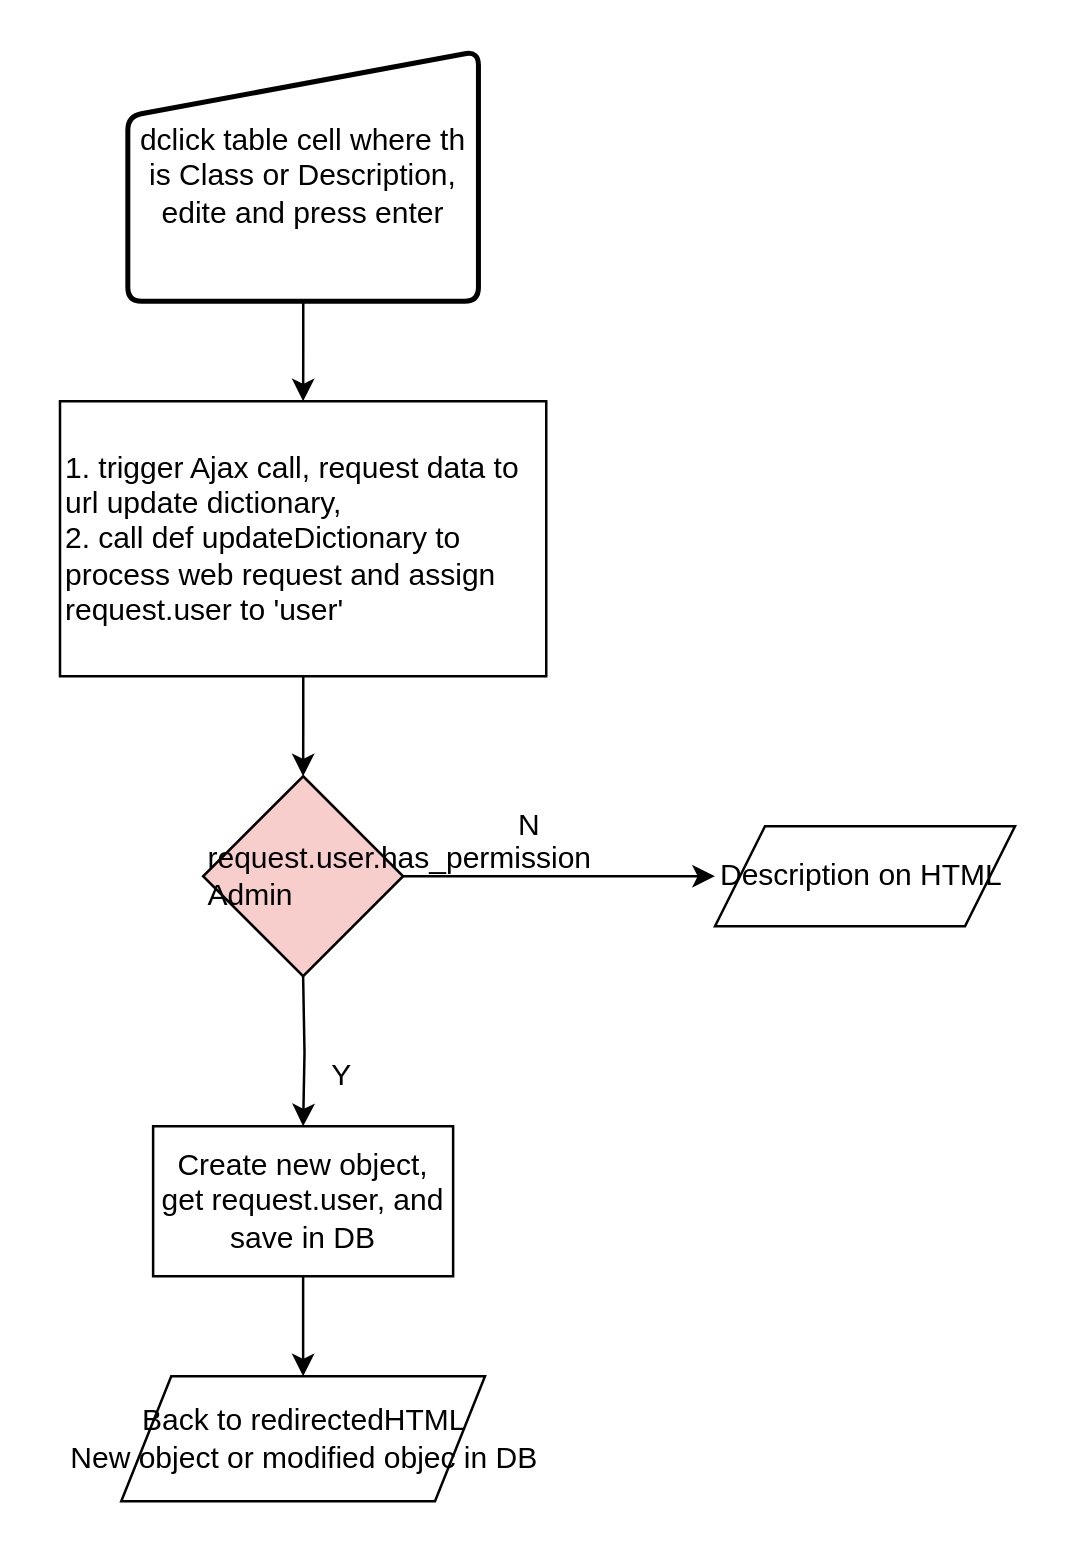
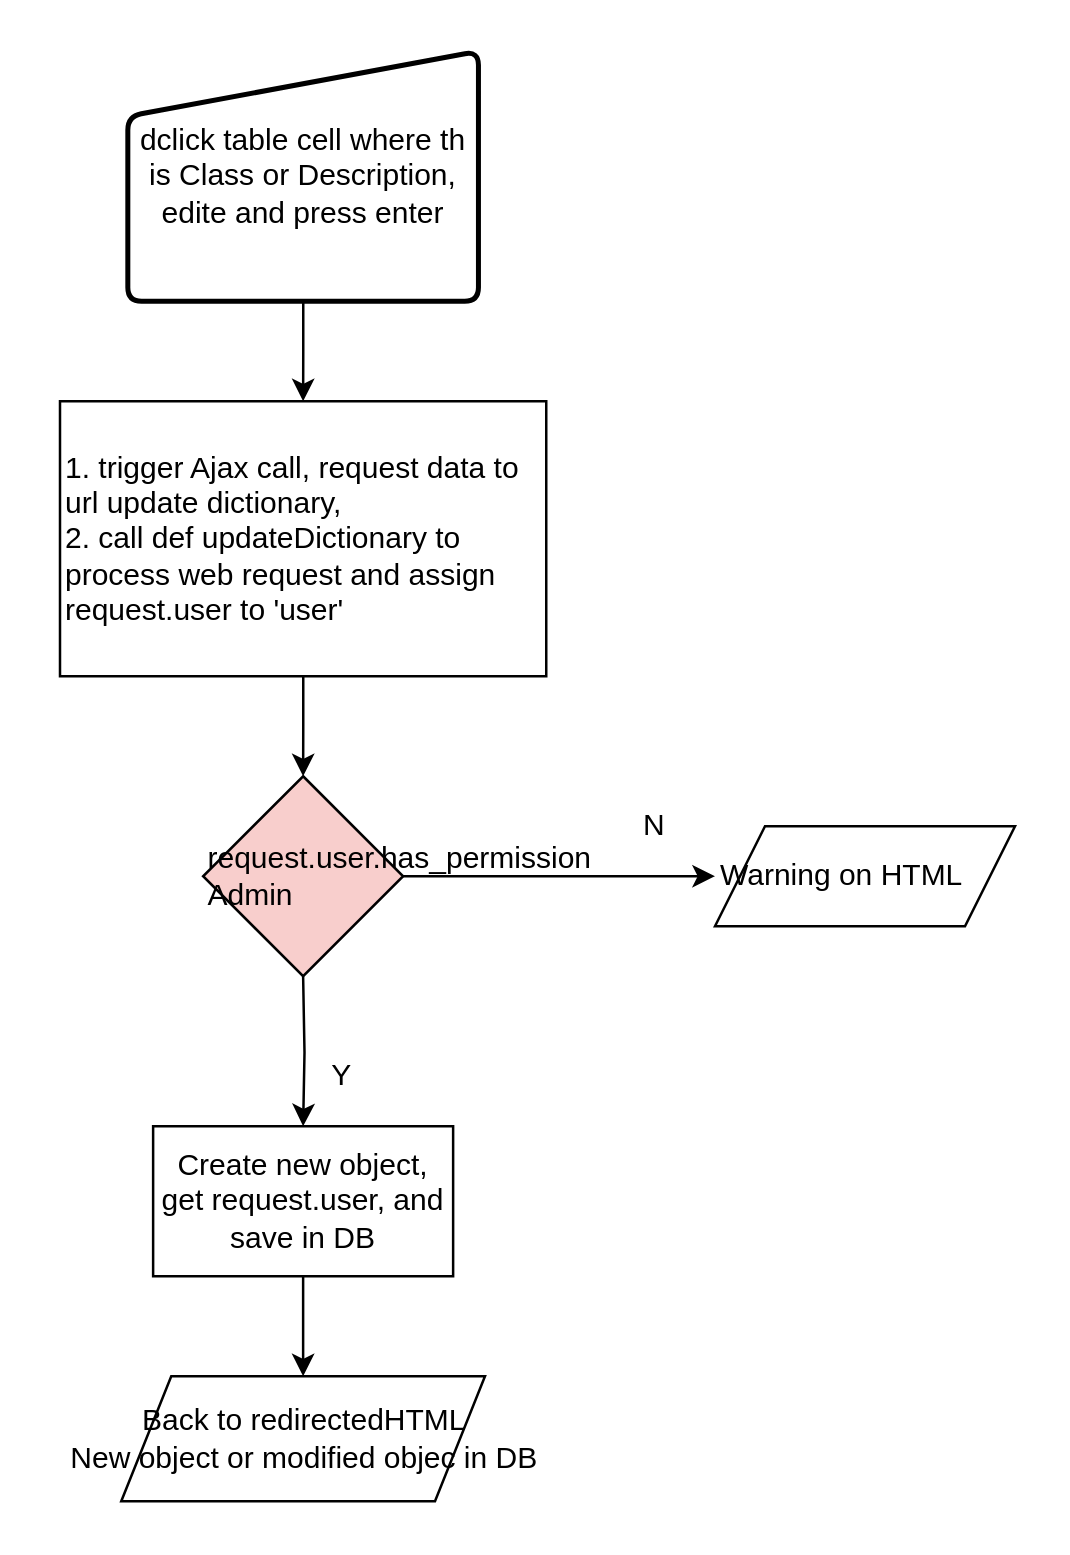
(528, 826) -> (653, 826)
(865, 876) -> (836, 876)
